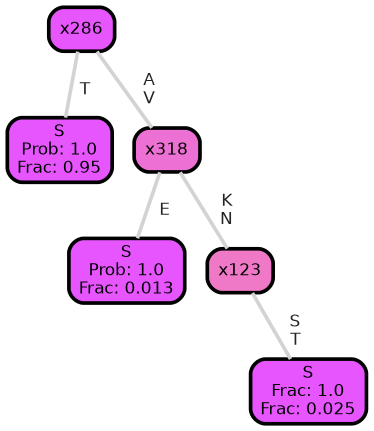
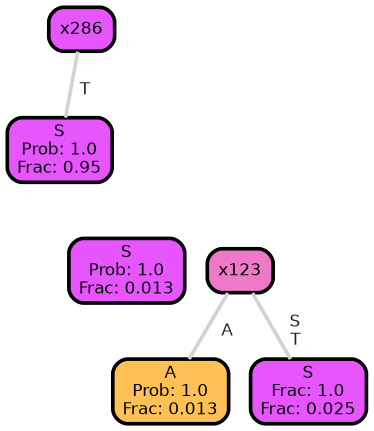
(167, 150) -> none
none -> (171, 391)
